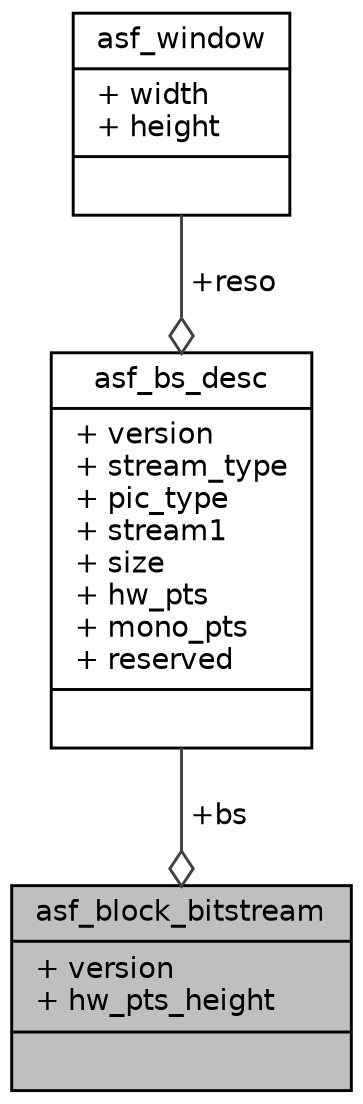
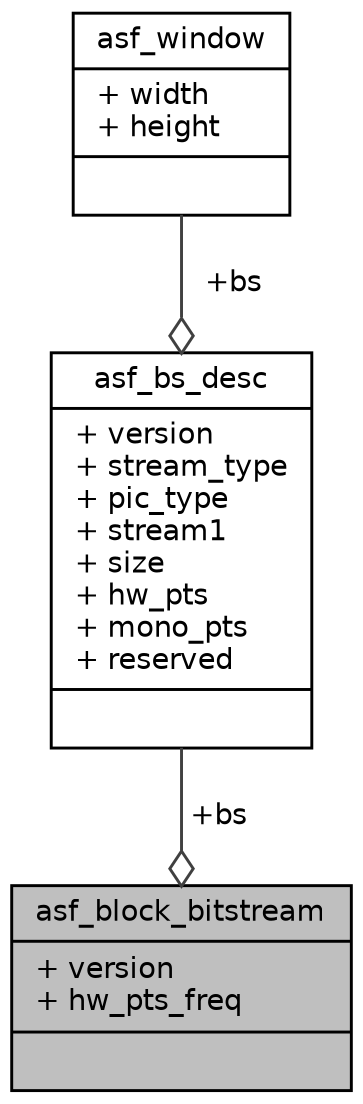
(230, 284) -> (230, 284)
(155, 1001) -> (139, 1001)
